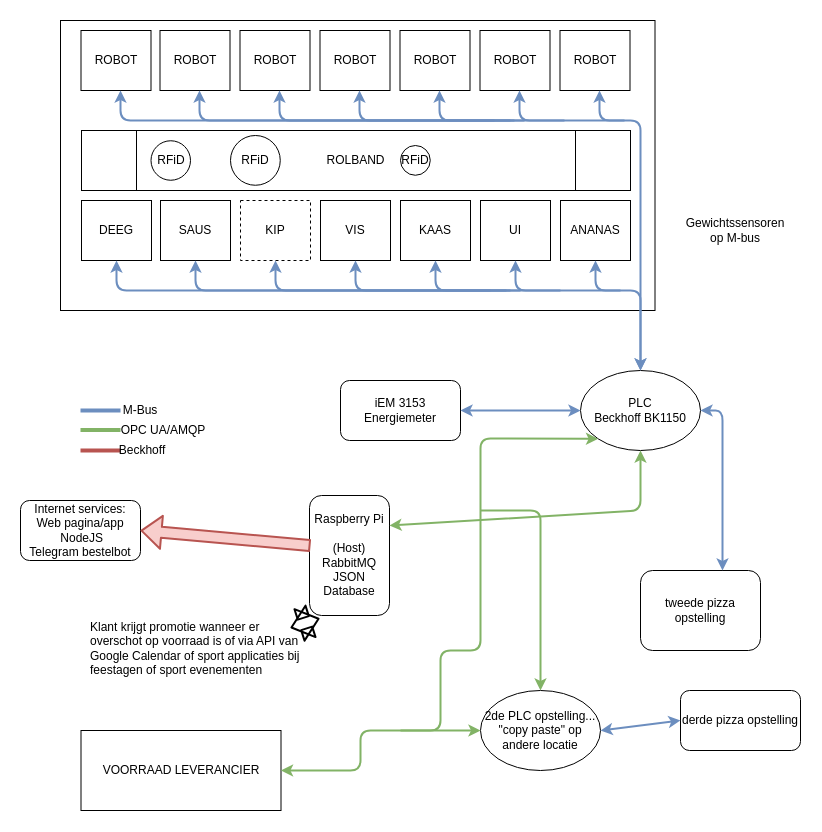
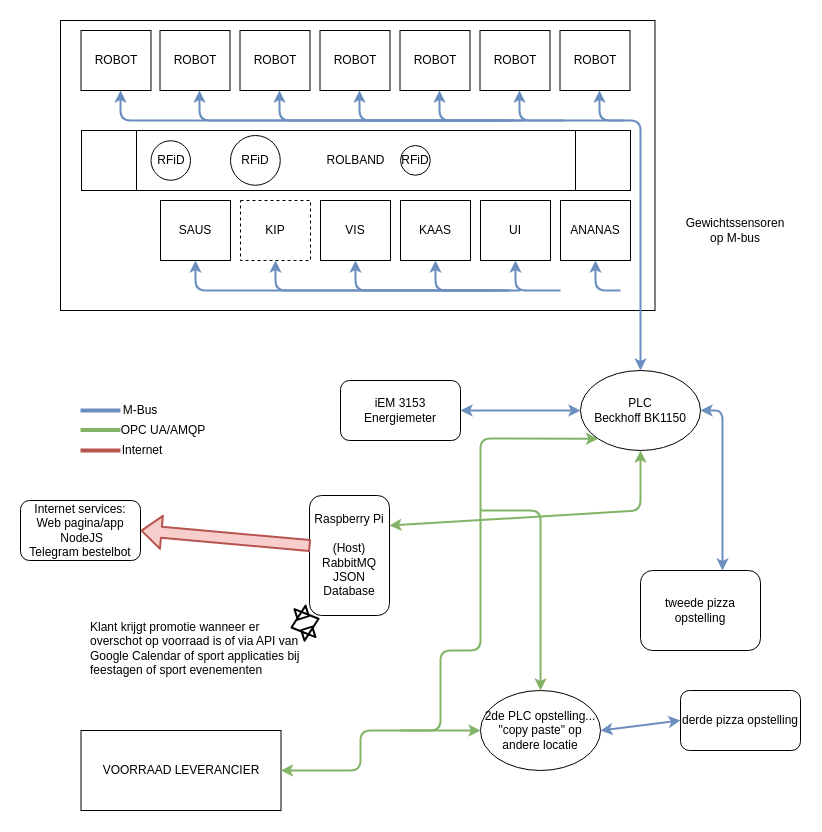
(117, 231) -> none
(152, 291) -> none
(143, 451) -> (143, 451)
